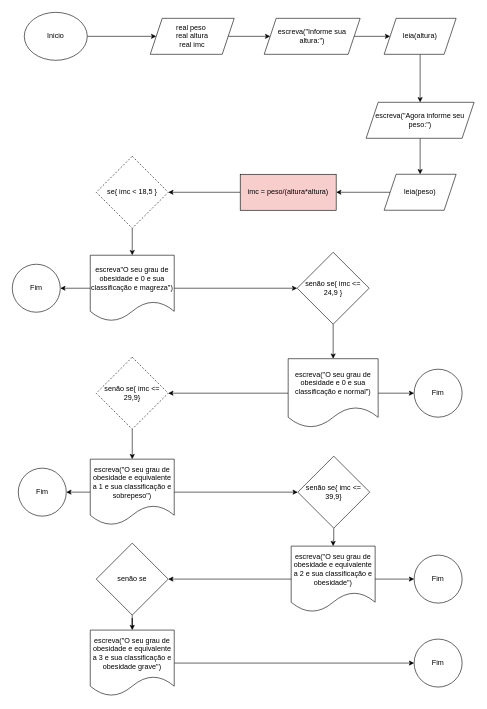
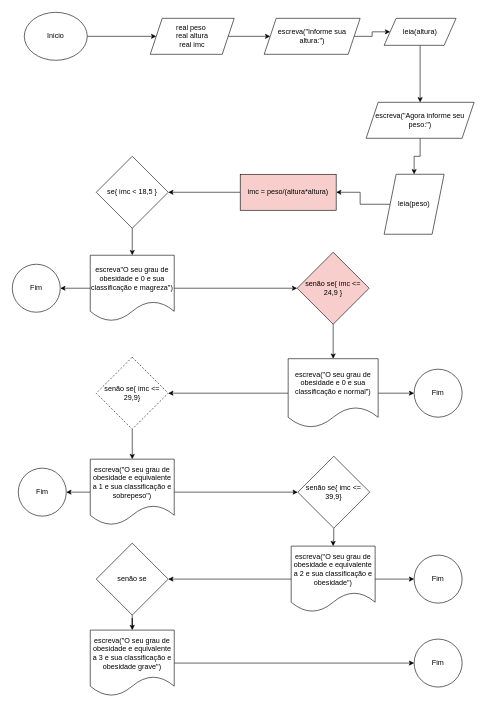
(420, 36) -> (420, 32)
(132, 192) -> (132, 192)
(420, 192) -> (414, 204)
(333, 288) -> (333, 288)
